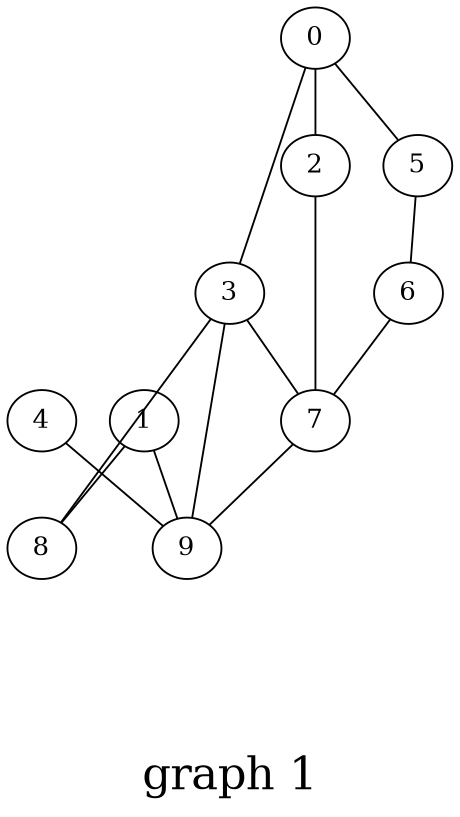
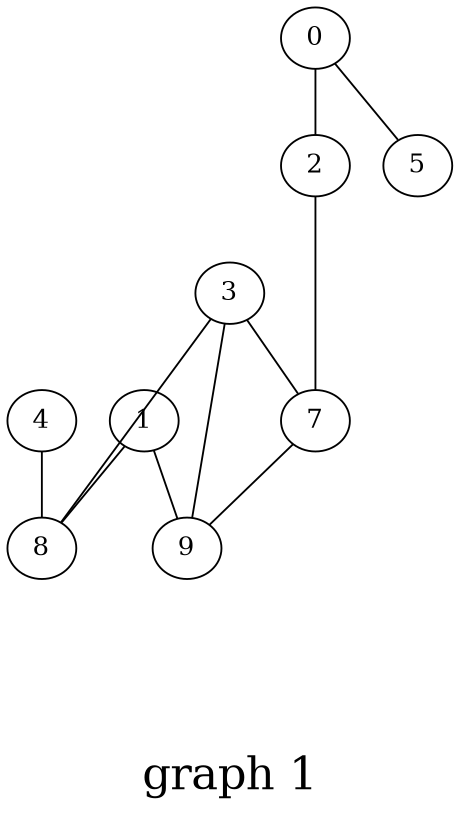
(273, 165) -> none
(408, 293) -> none
(114, 485) -> (42, 485)
